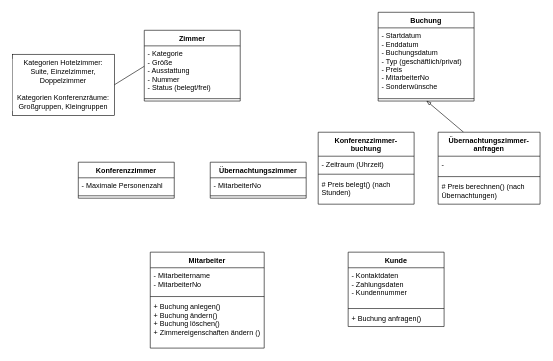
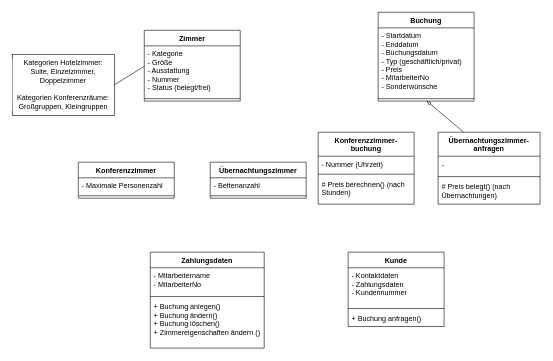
(358, 164) -> (355, 164)
(241, 186) -> (240, 186)
(367, 190) -> (367, 190)
(490, 192) -> (490, 192)
(207, 260) -> (207, 260)
